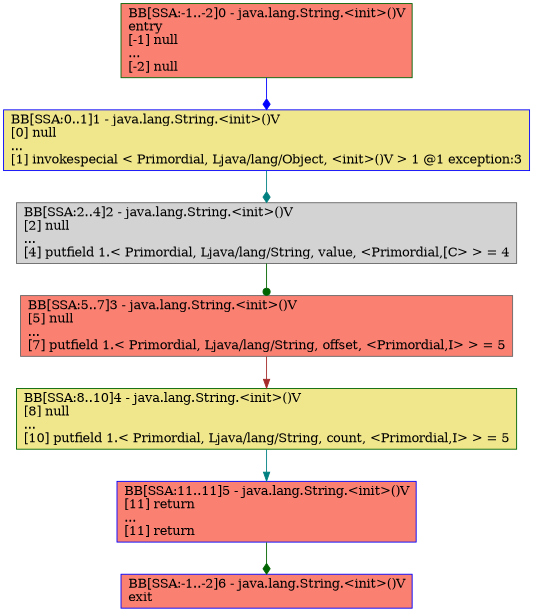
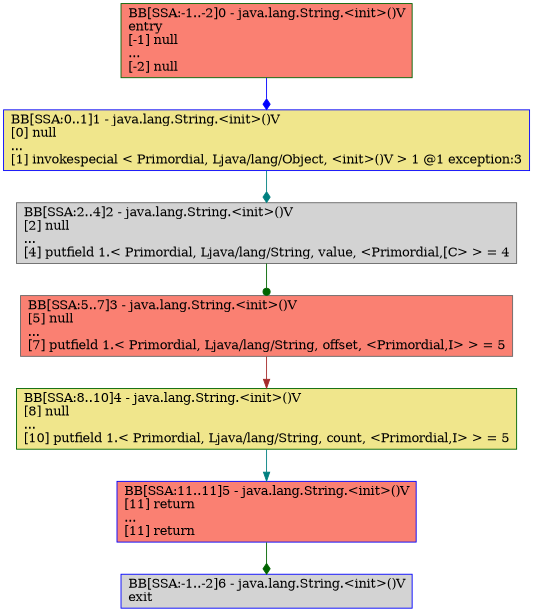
(267, 591) -> (267, 591)
